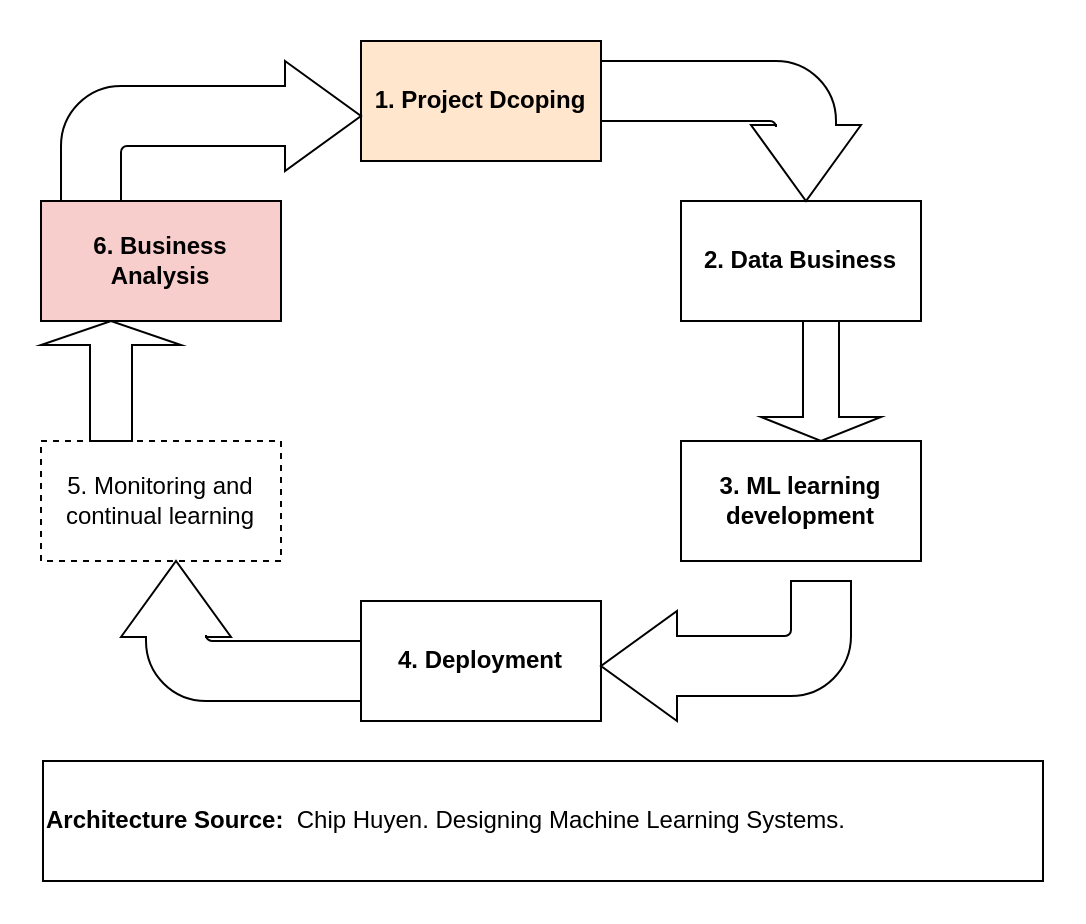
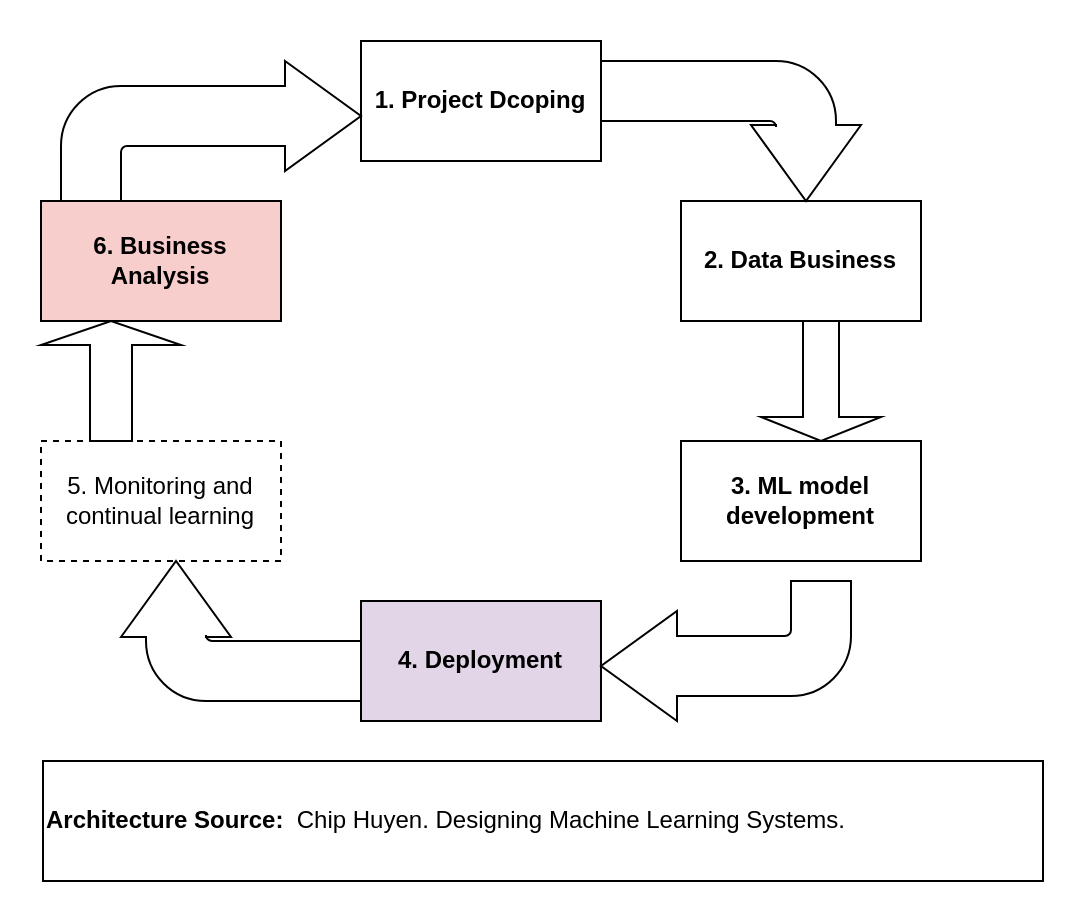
(481, 101) -> (481, 101)
(801, 501) -> (801, 501)
(481, 661) -> (481, 661)
